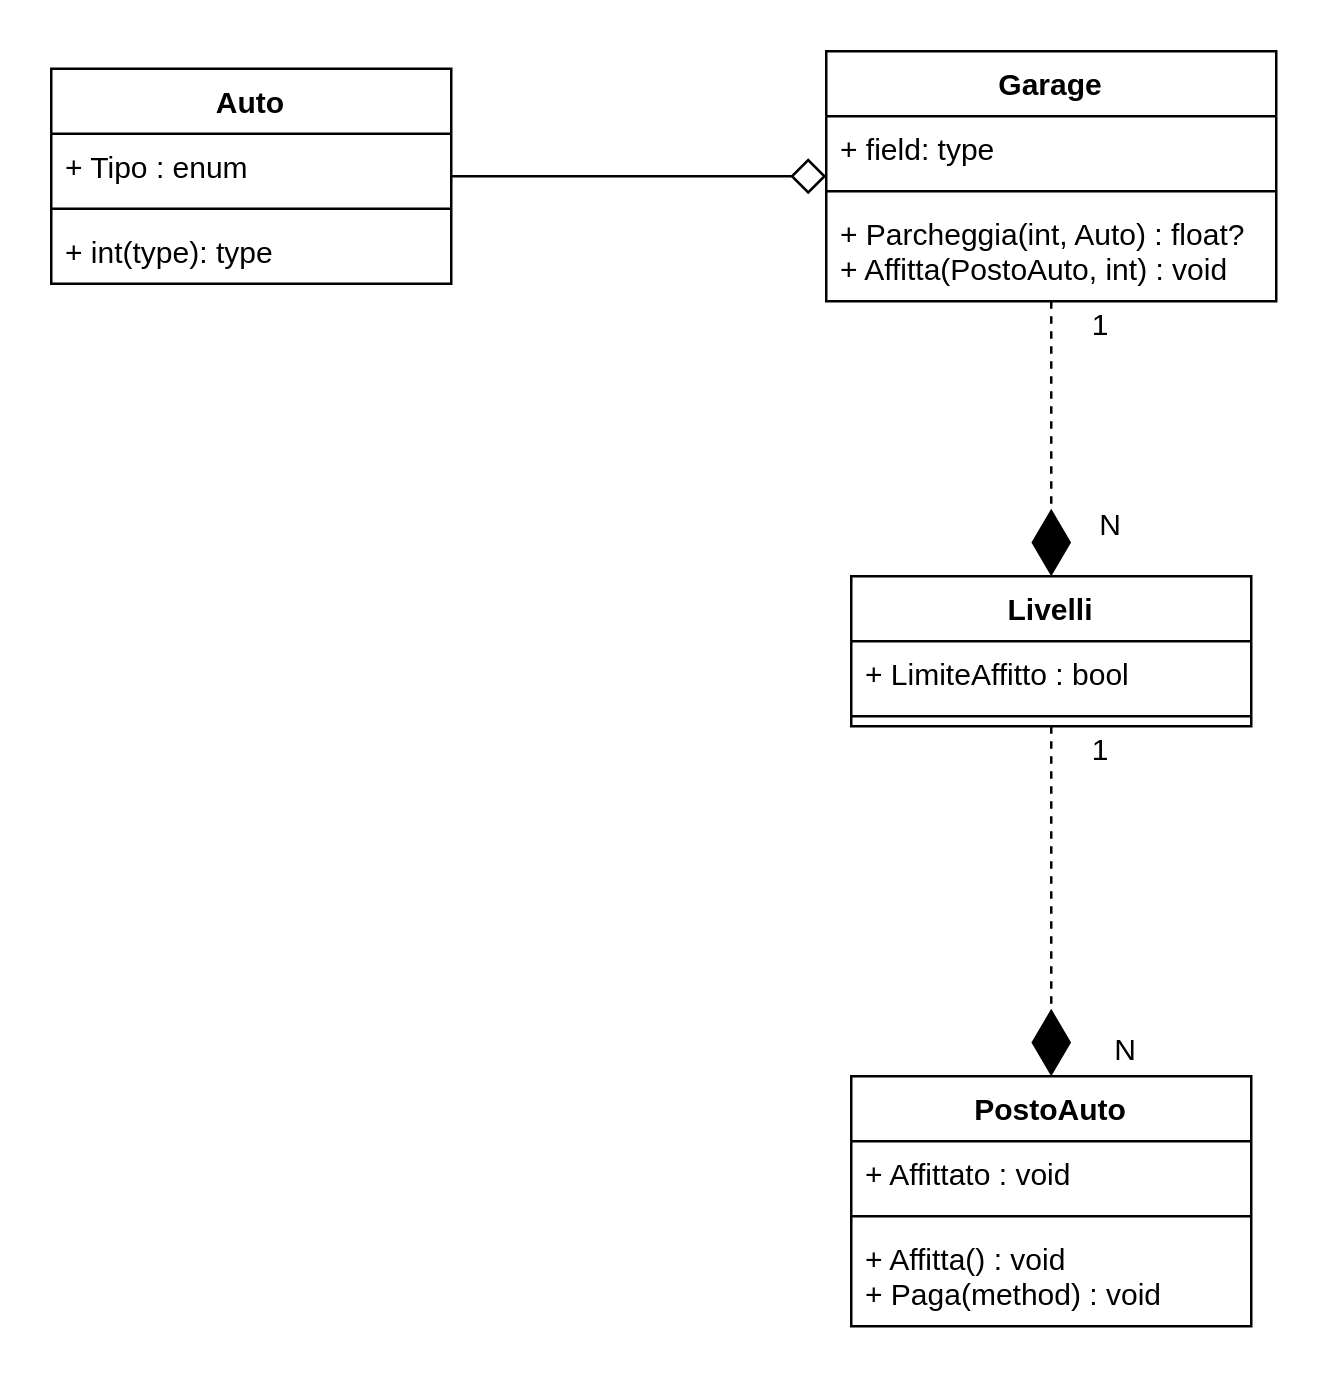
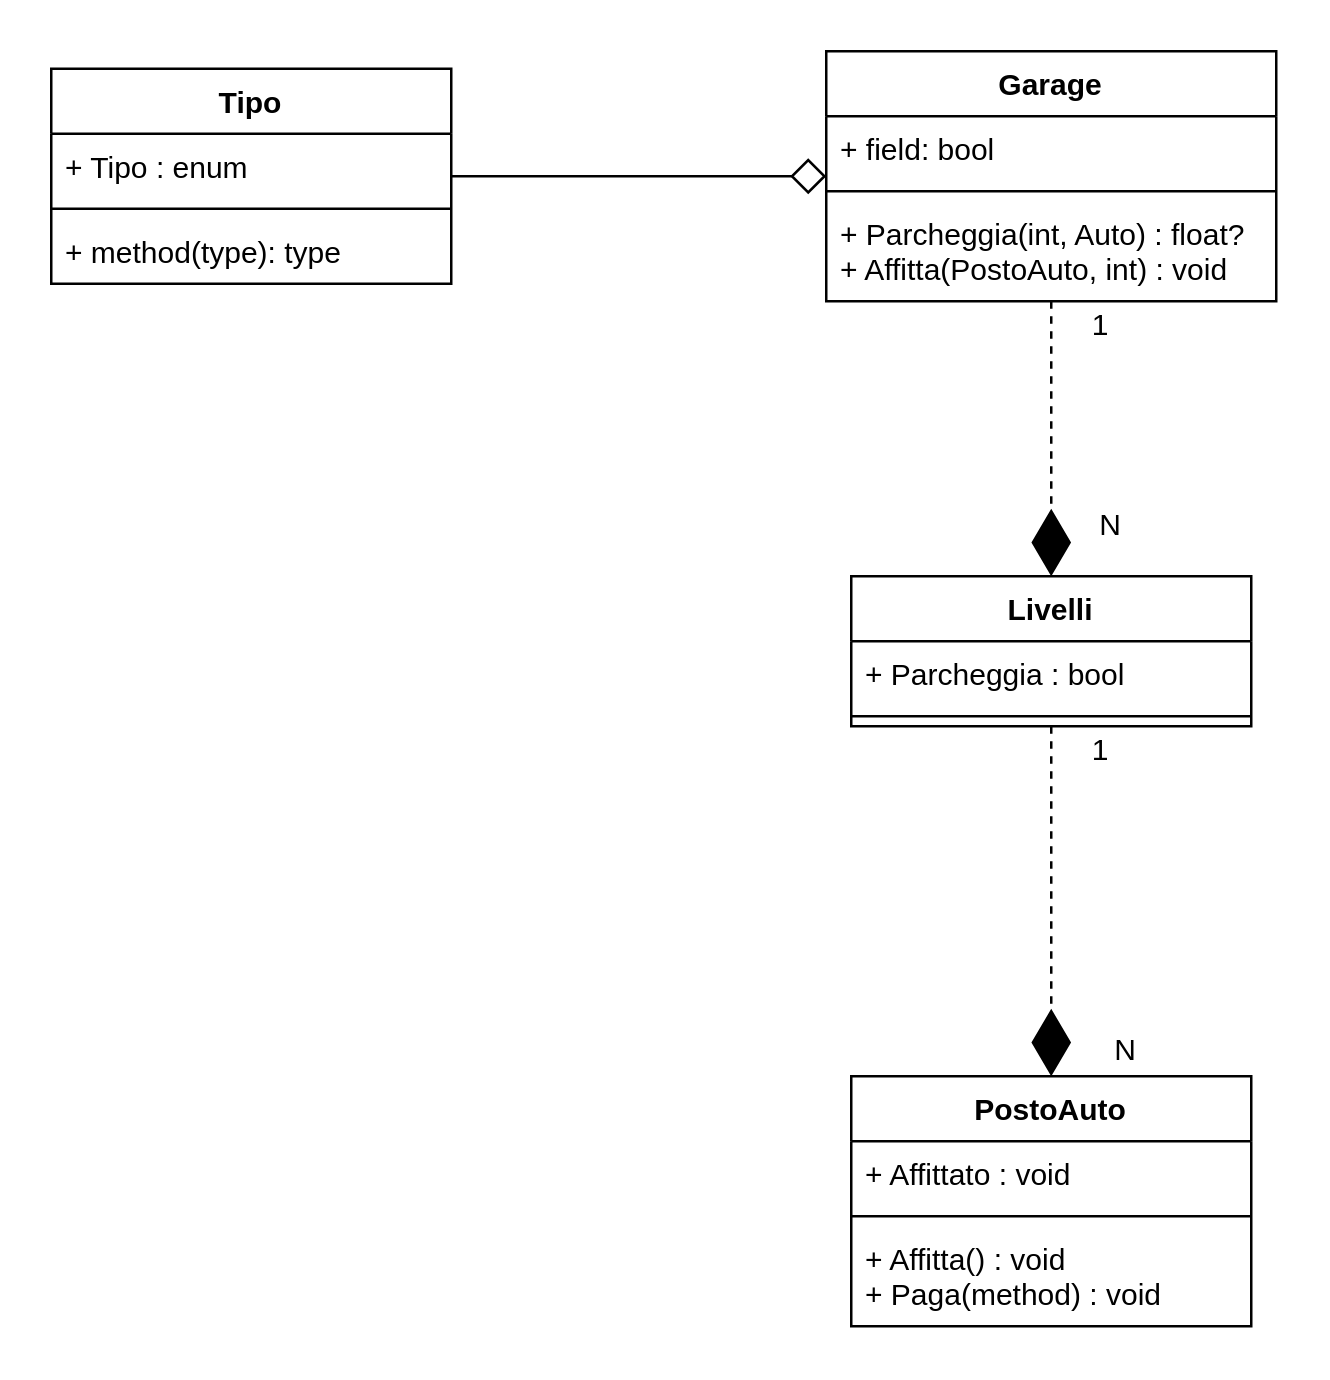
(250, 103) -> (250, 103)
(930, 150) -> (926, 150)
(192, 253) -> (221, 253)
(1019, 675) -> (1001, 675)
